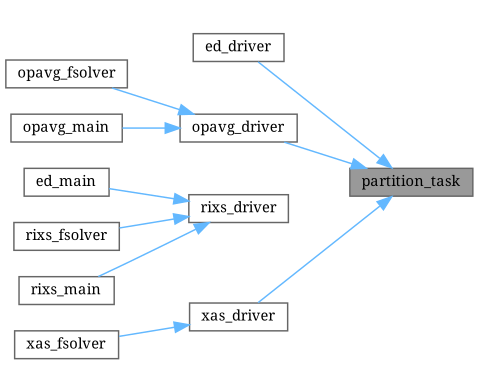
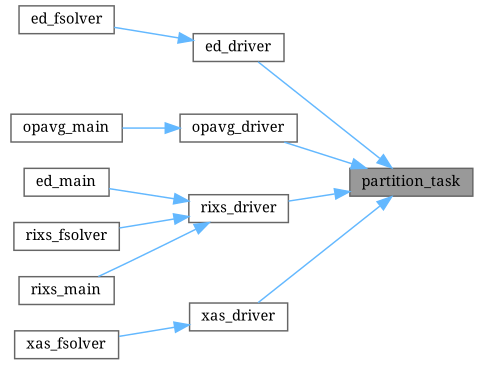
none -> (67, 20)
(67, 74) -> none
none -> (312, 198)
